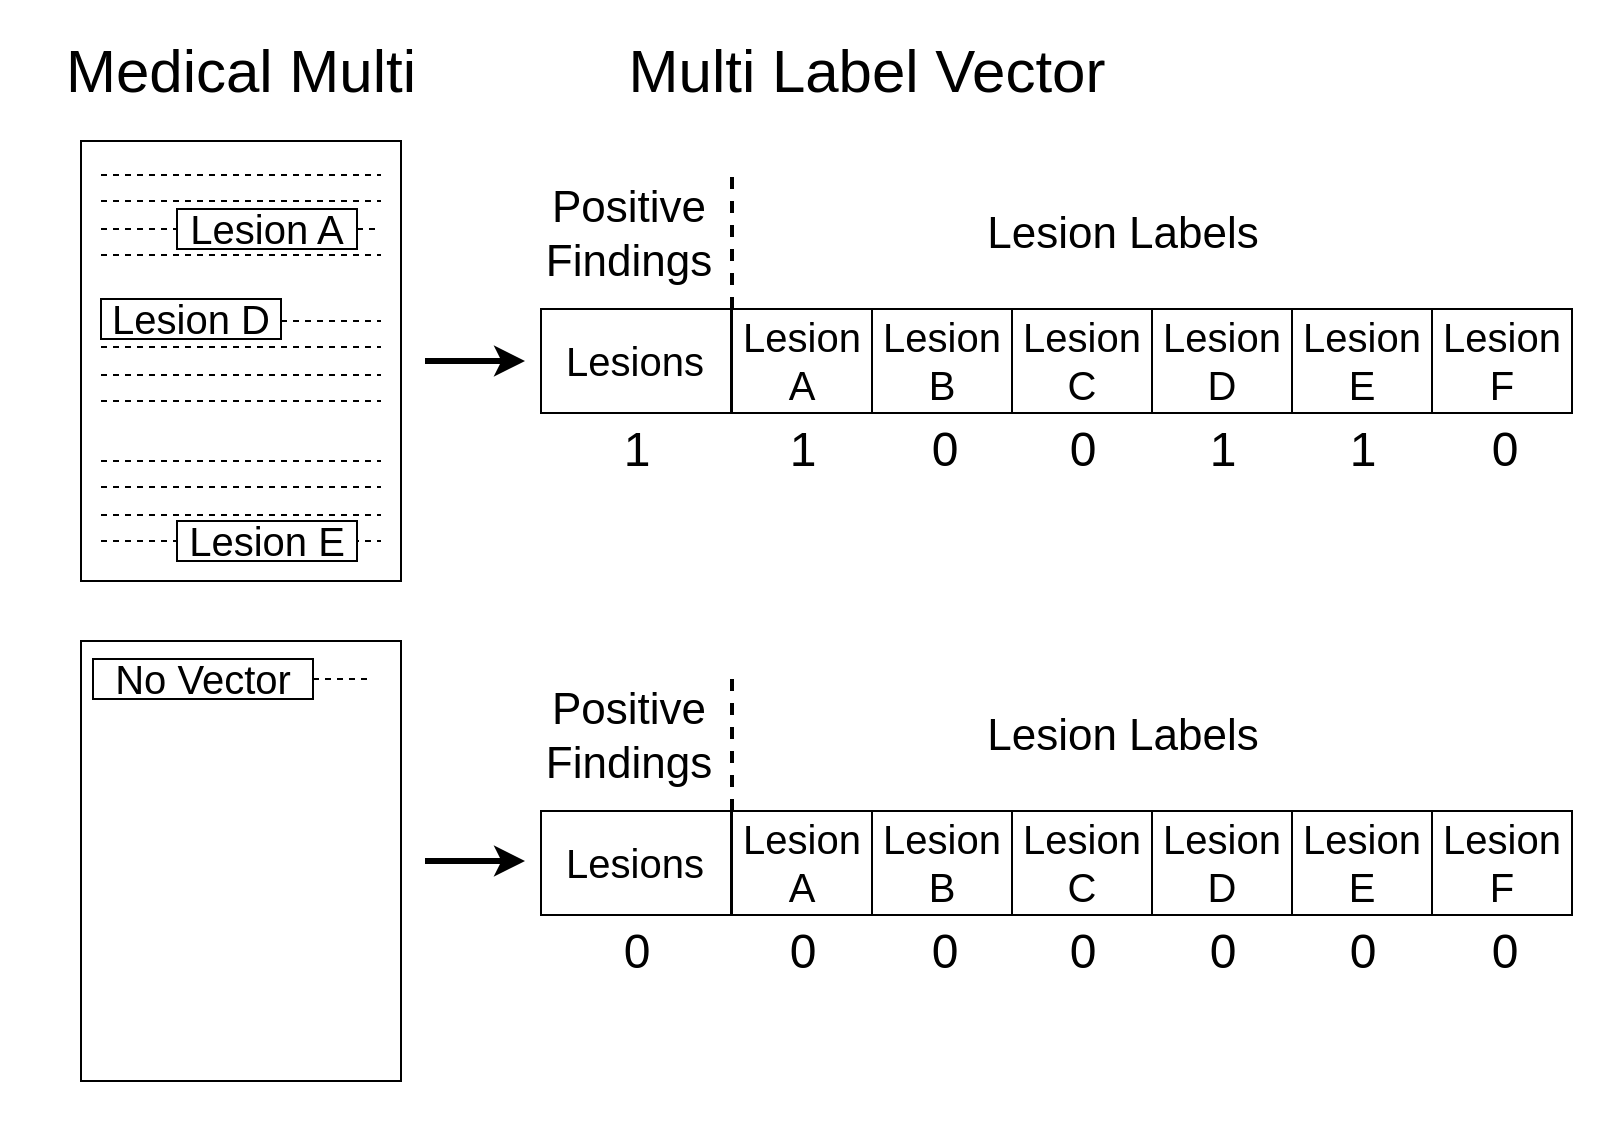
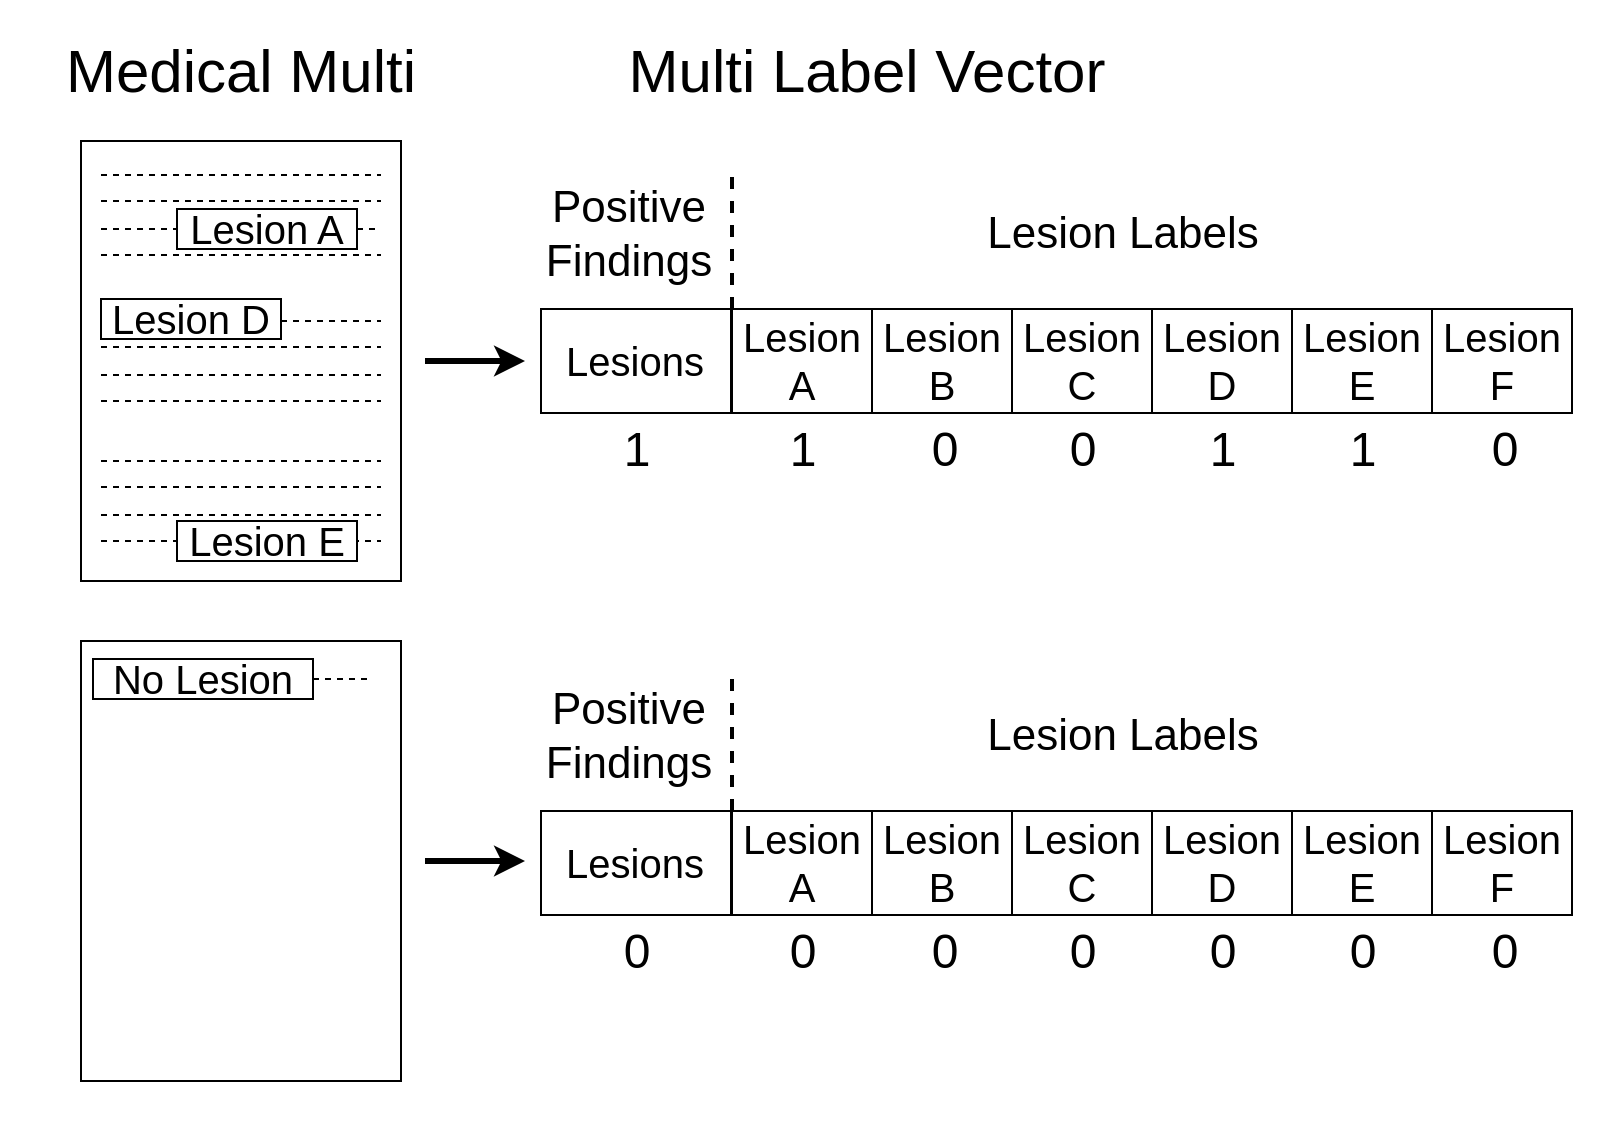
(204, 679) -> (204, 679)
